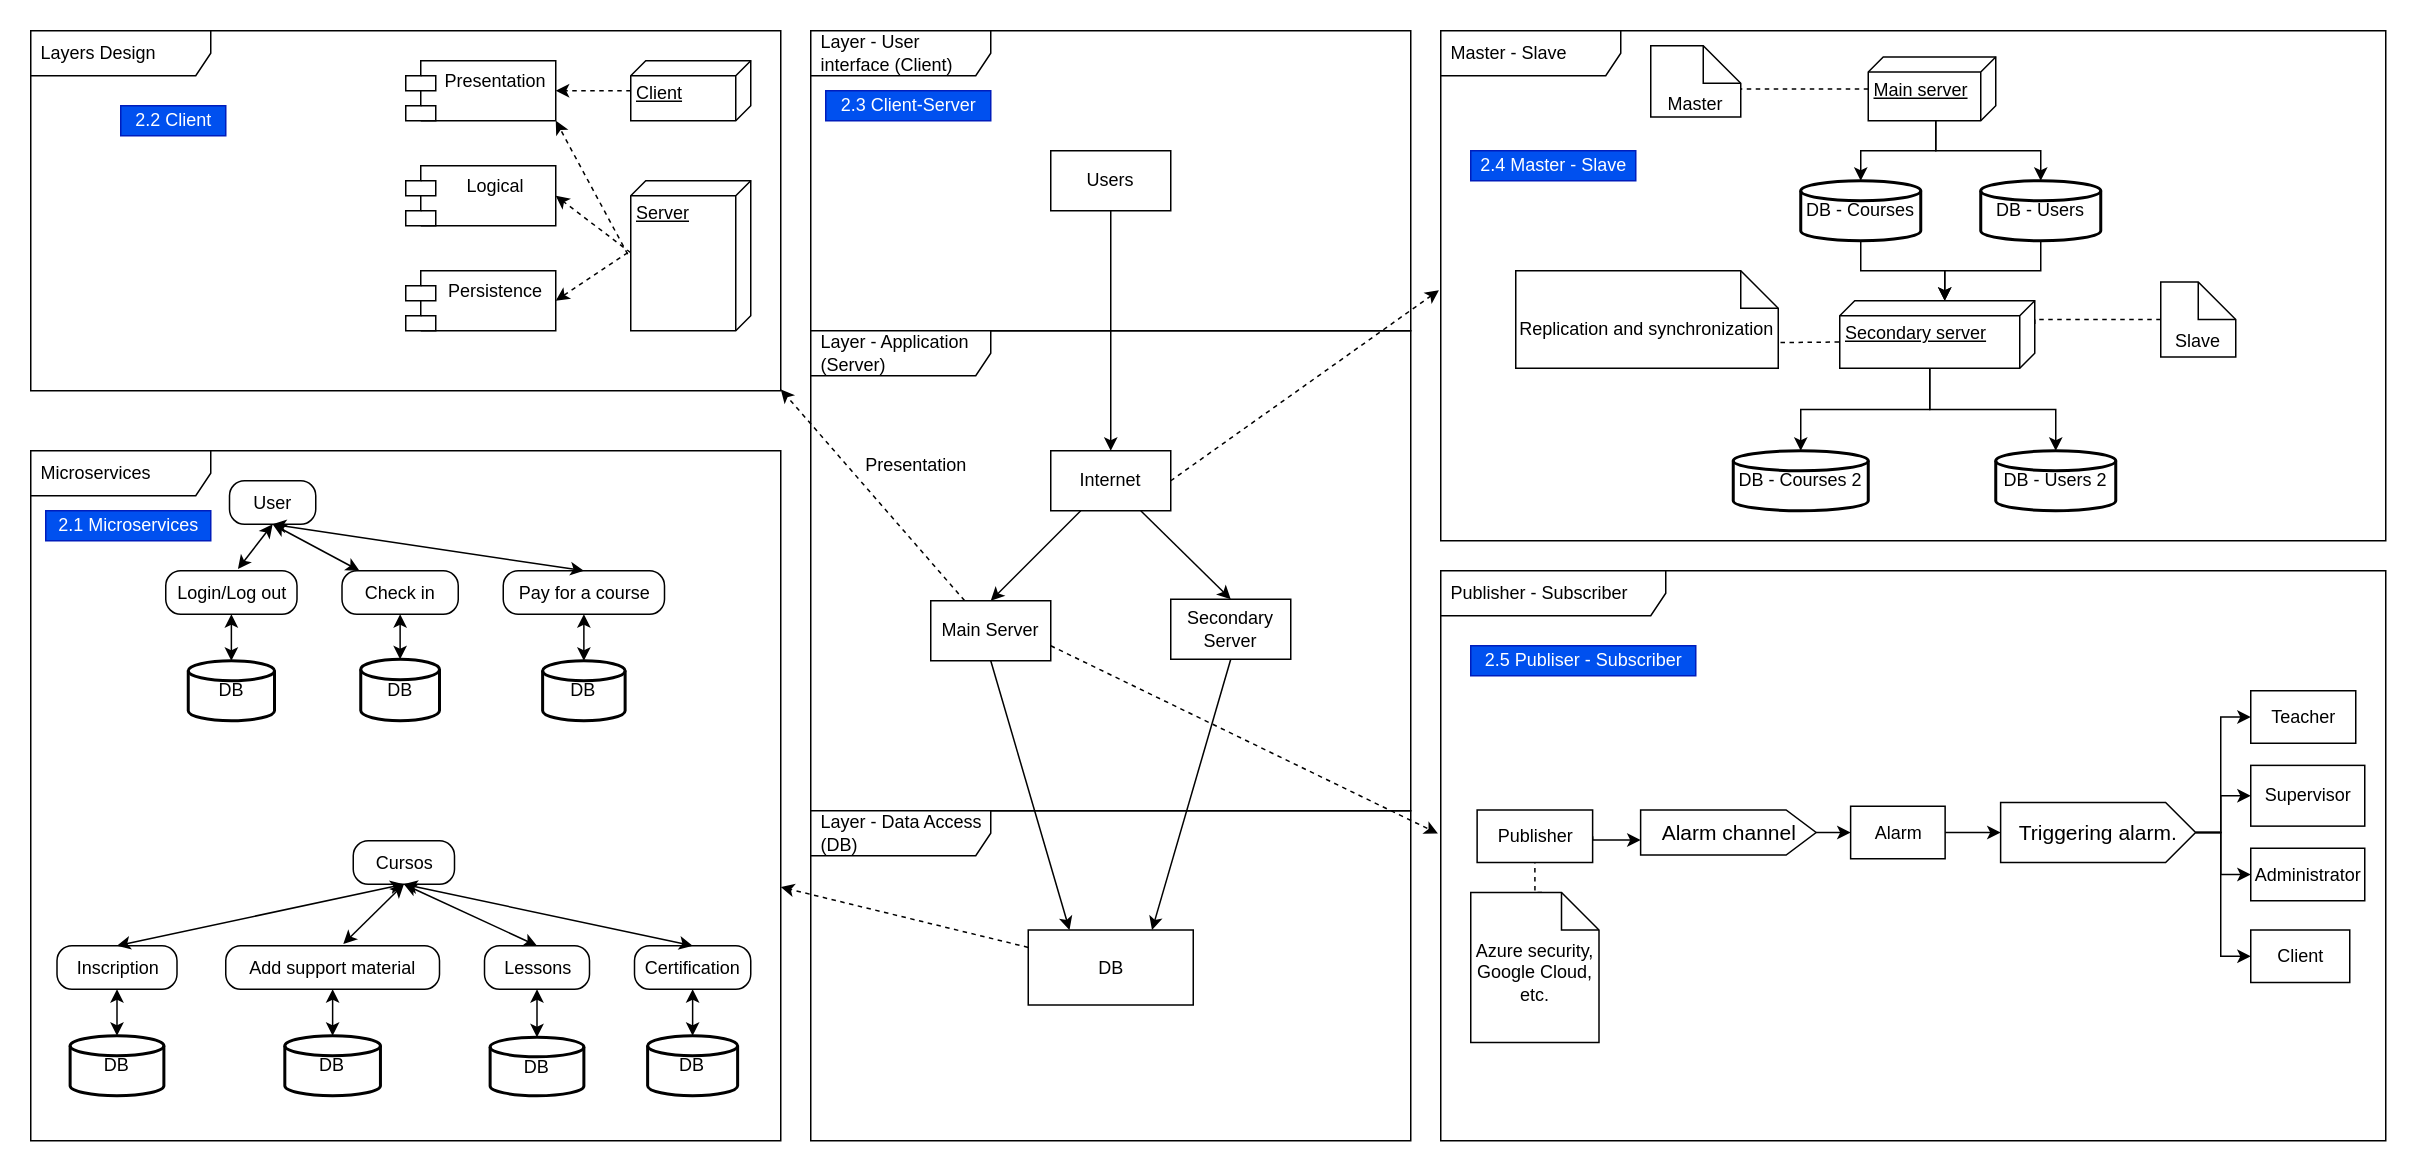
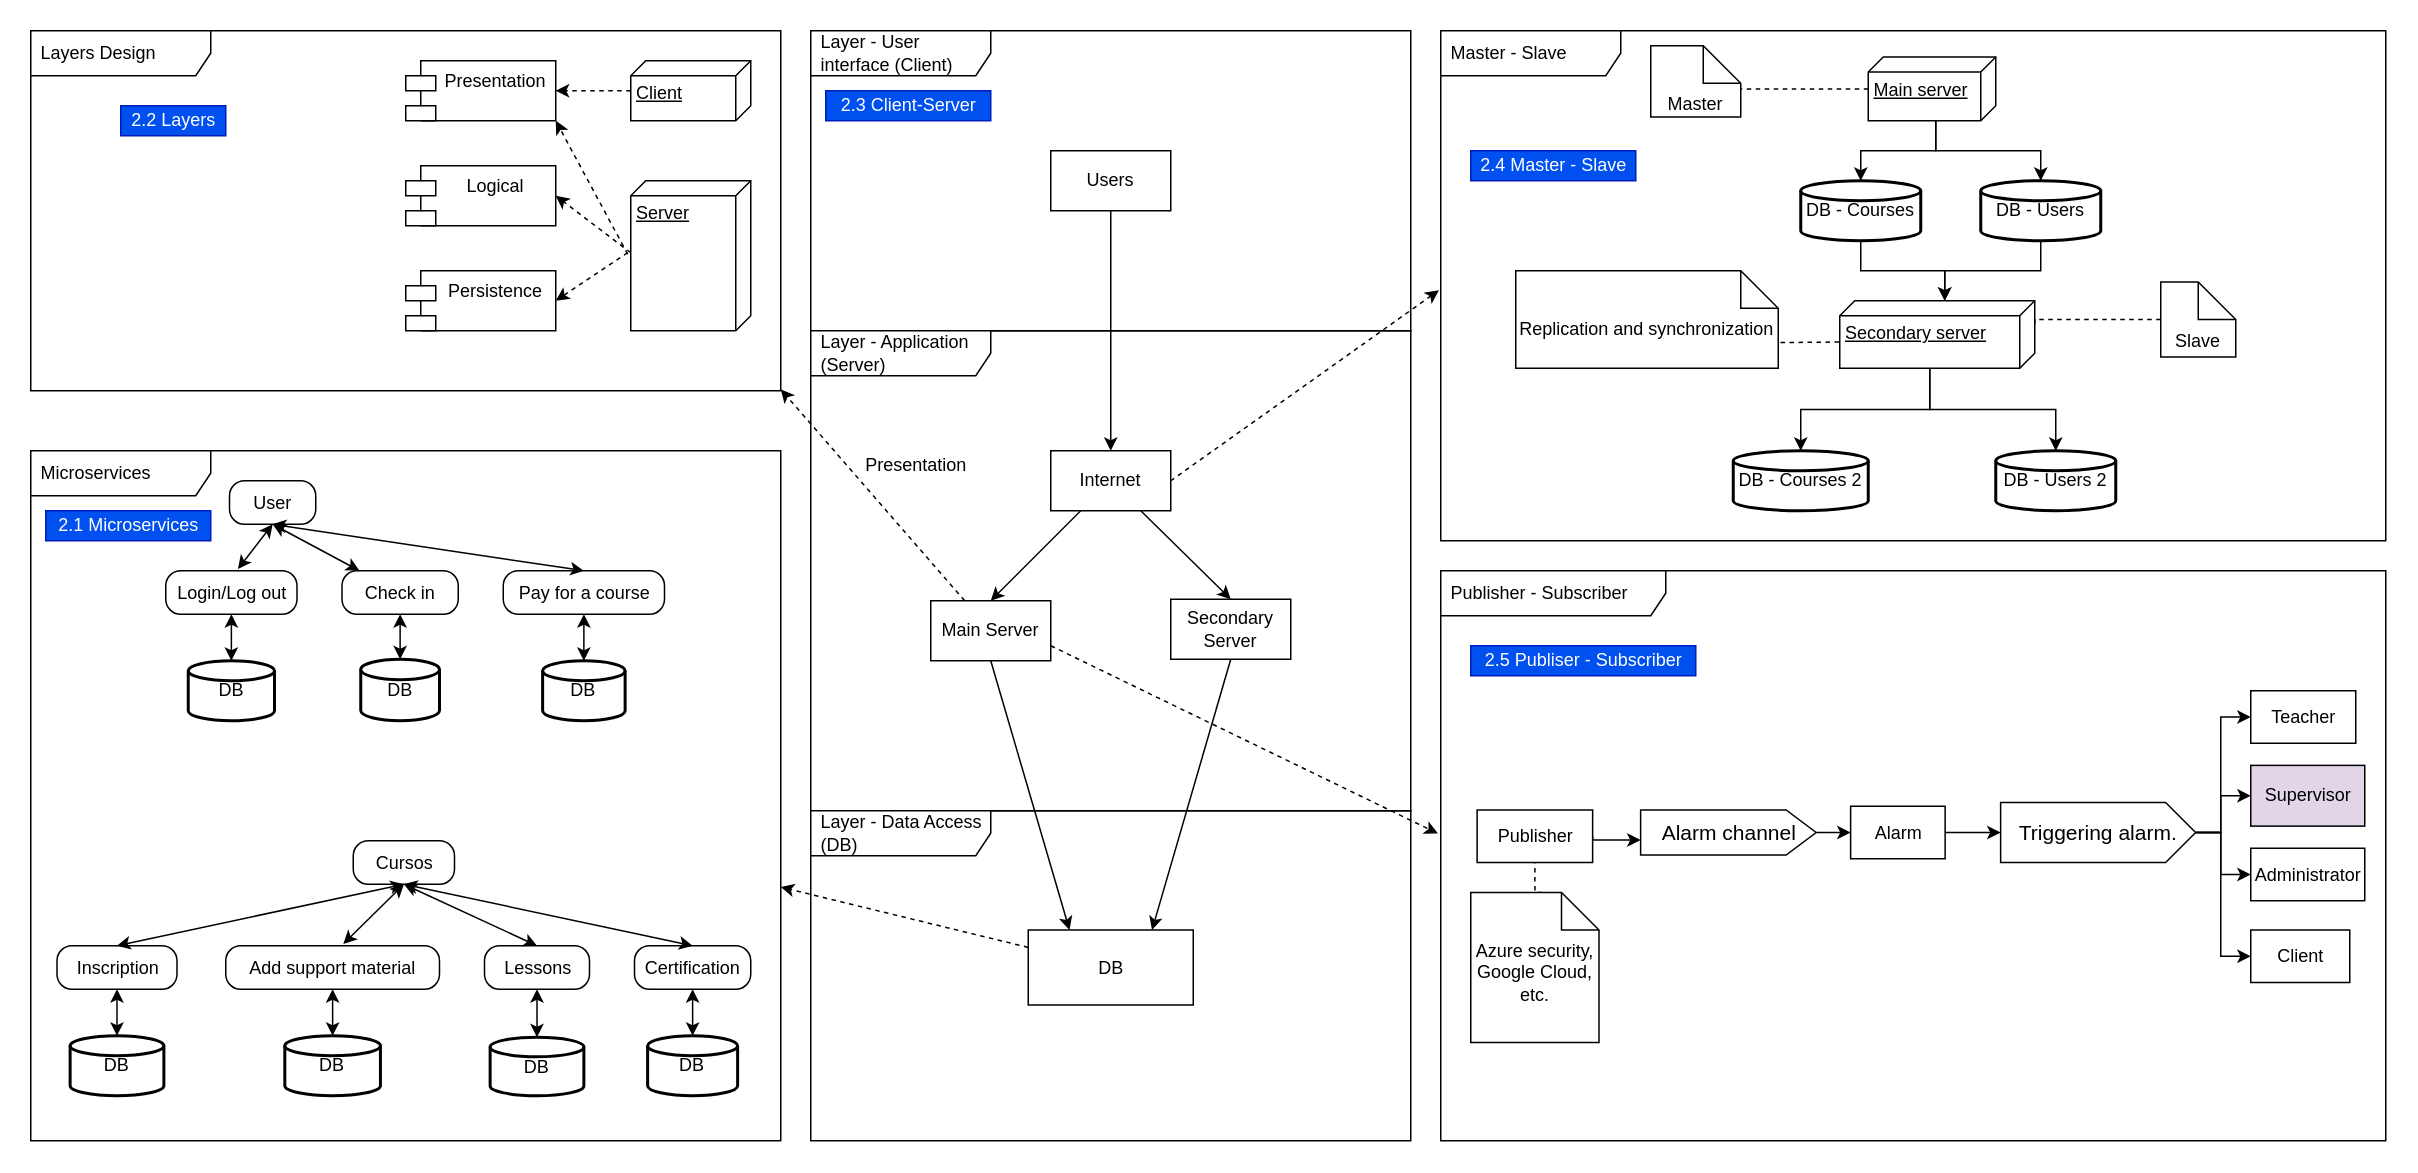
(174, 121) -> (174, 121)
(2308, 796) -> (2308, 796)
